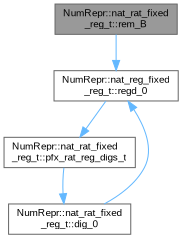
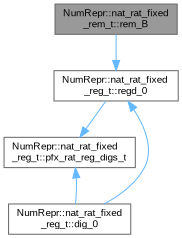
(116, 19) -> (116, 19)
(116, 86) -> (116, 86)
(63, 181) -> (76, 191)
